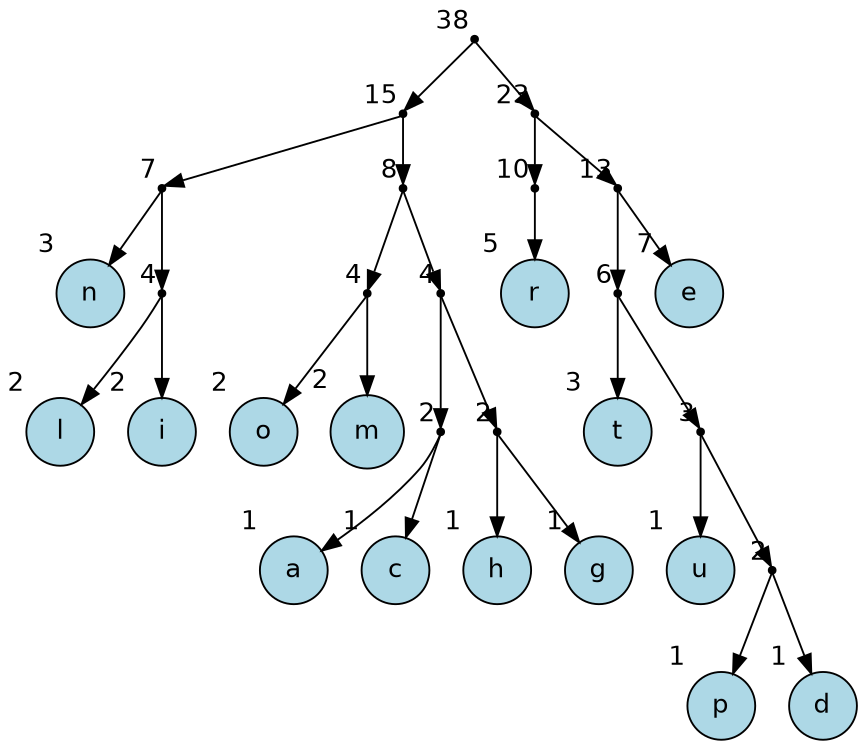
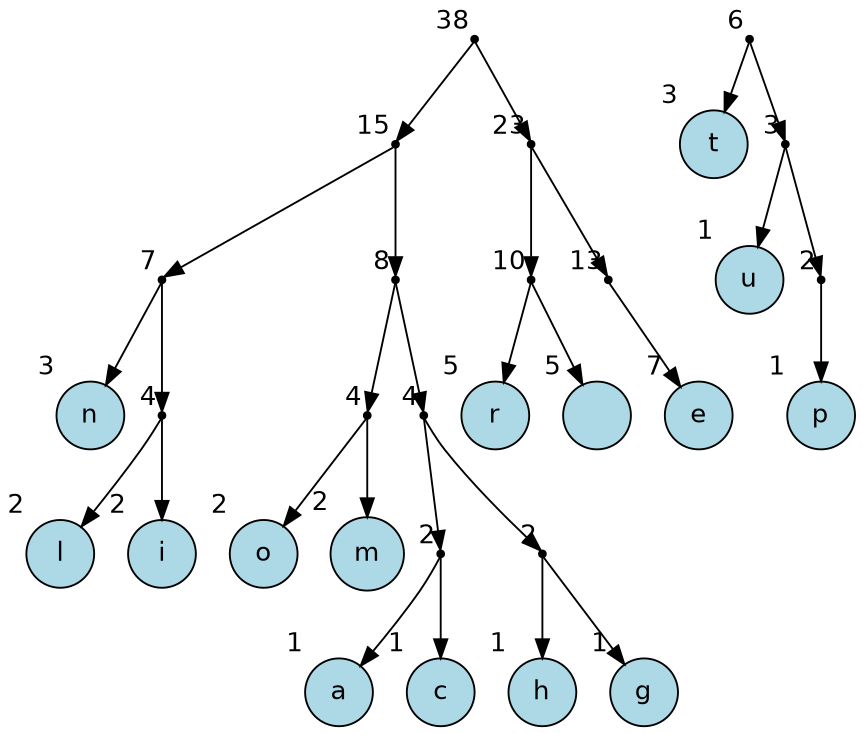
(618, 231) -> none
none -> (597, 415)
(823, 706) -> none
